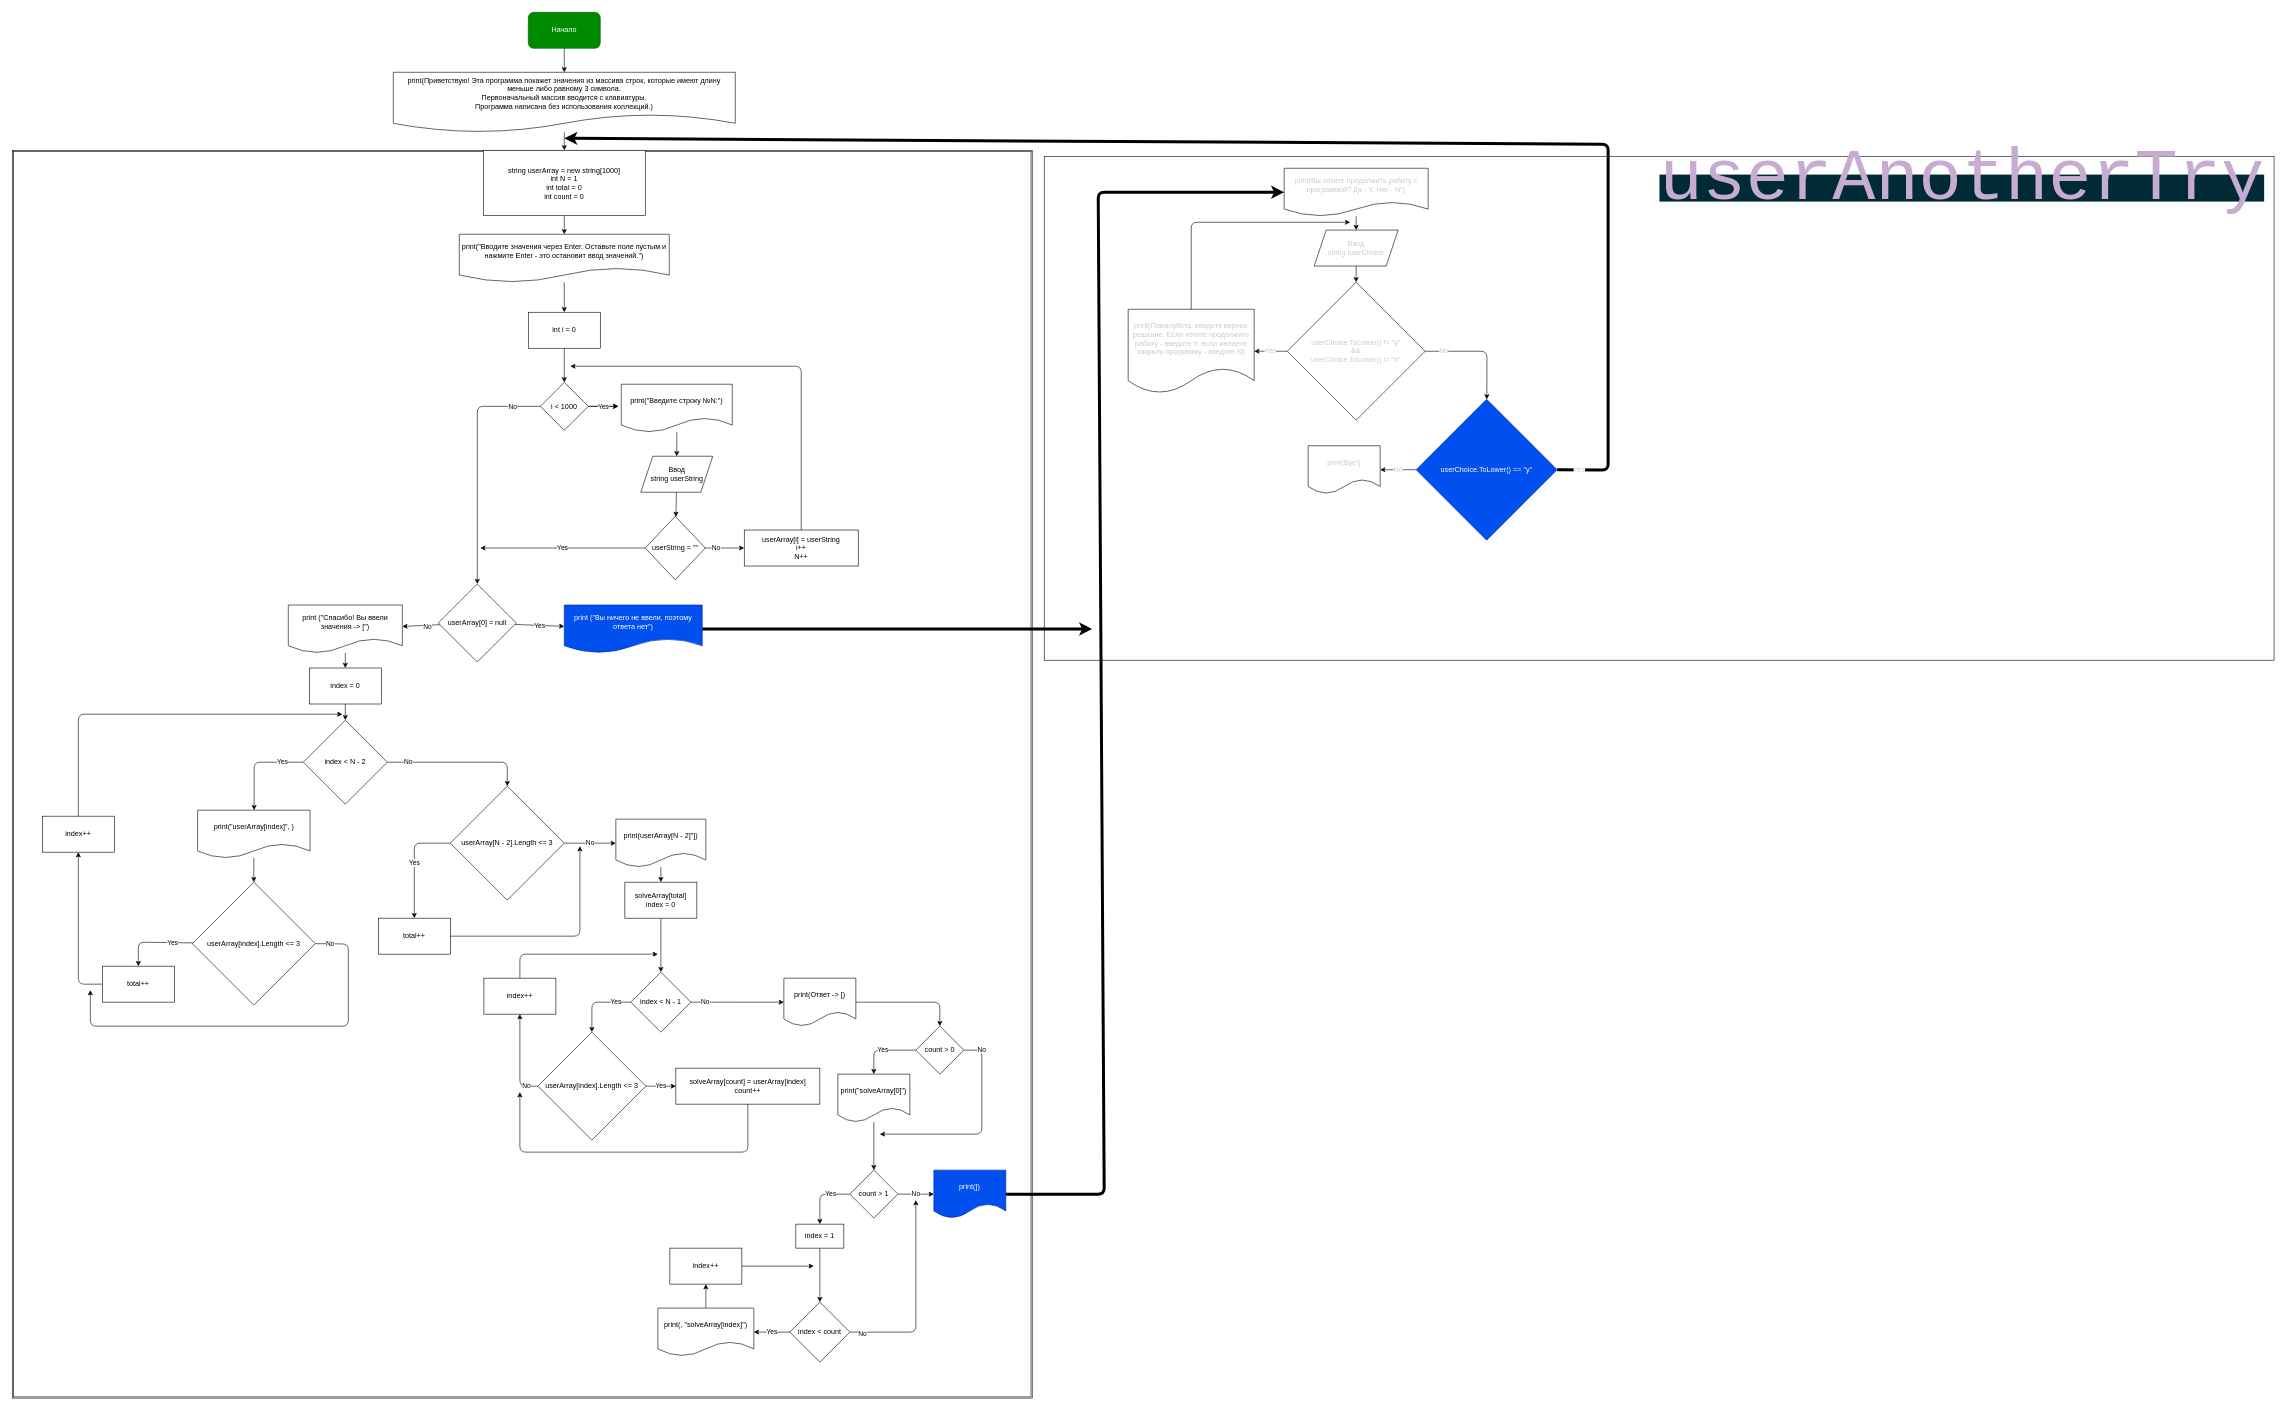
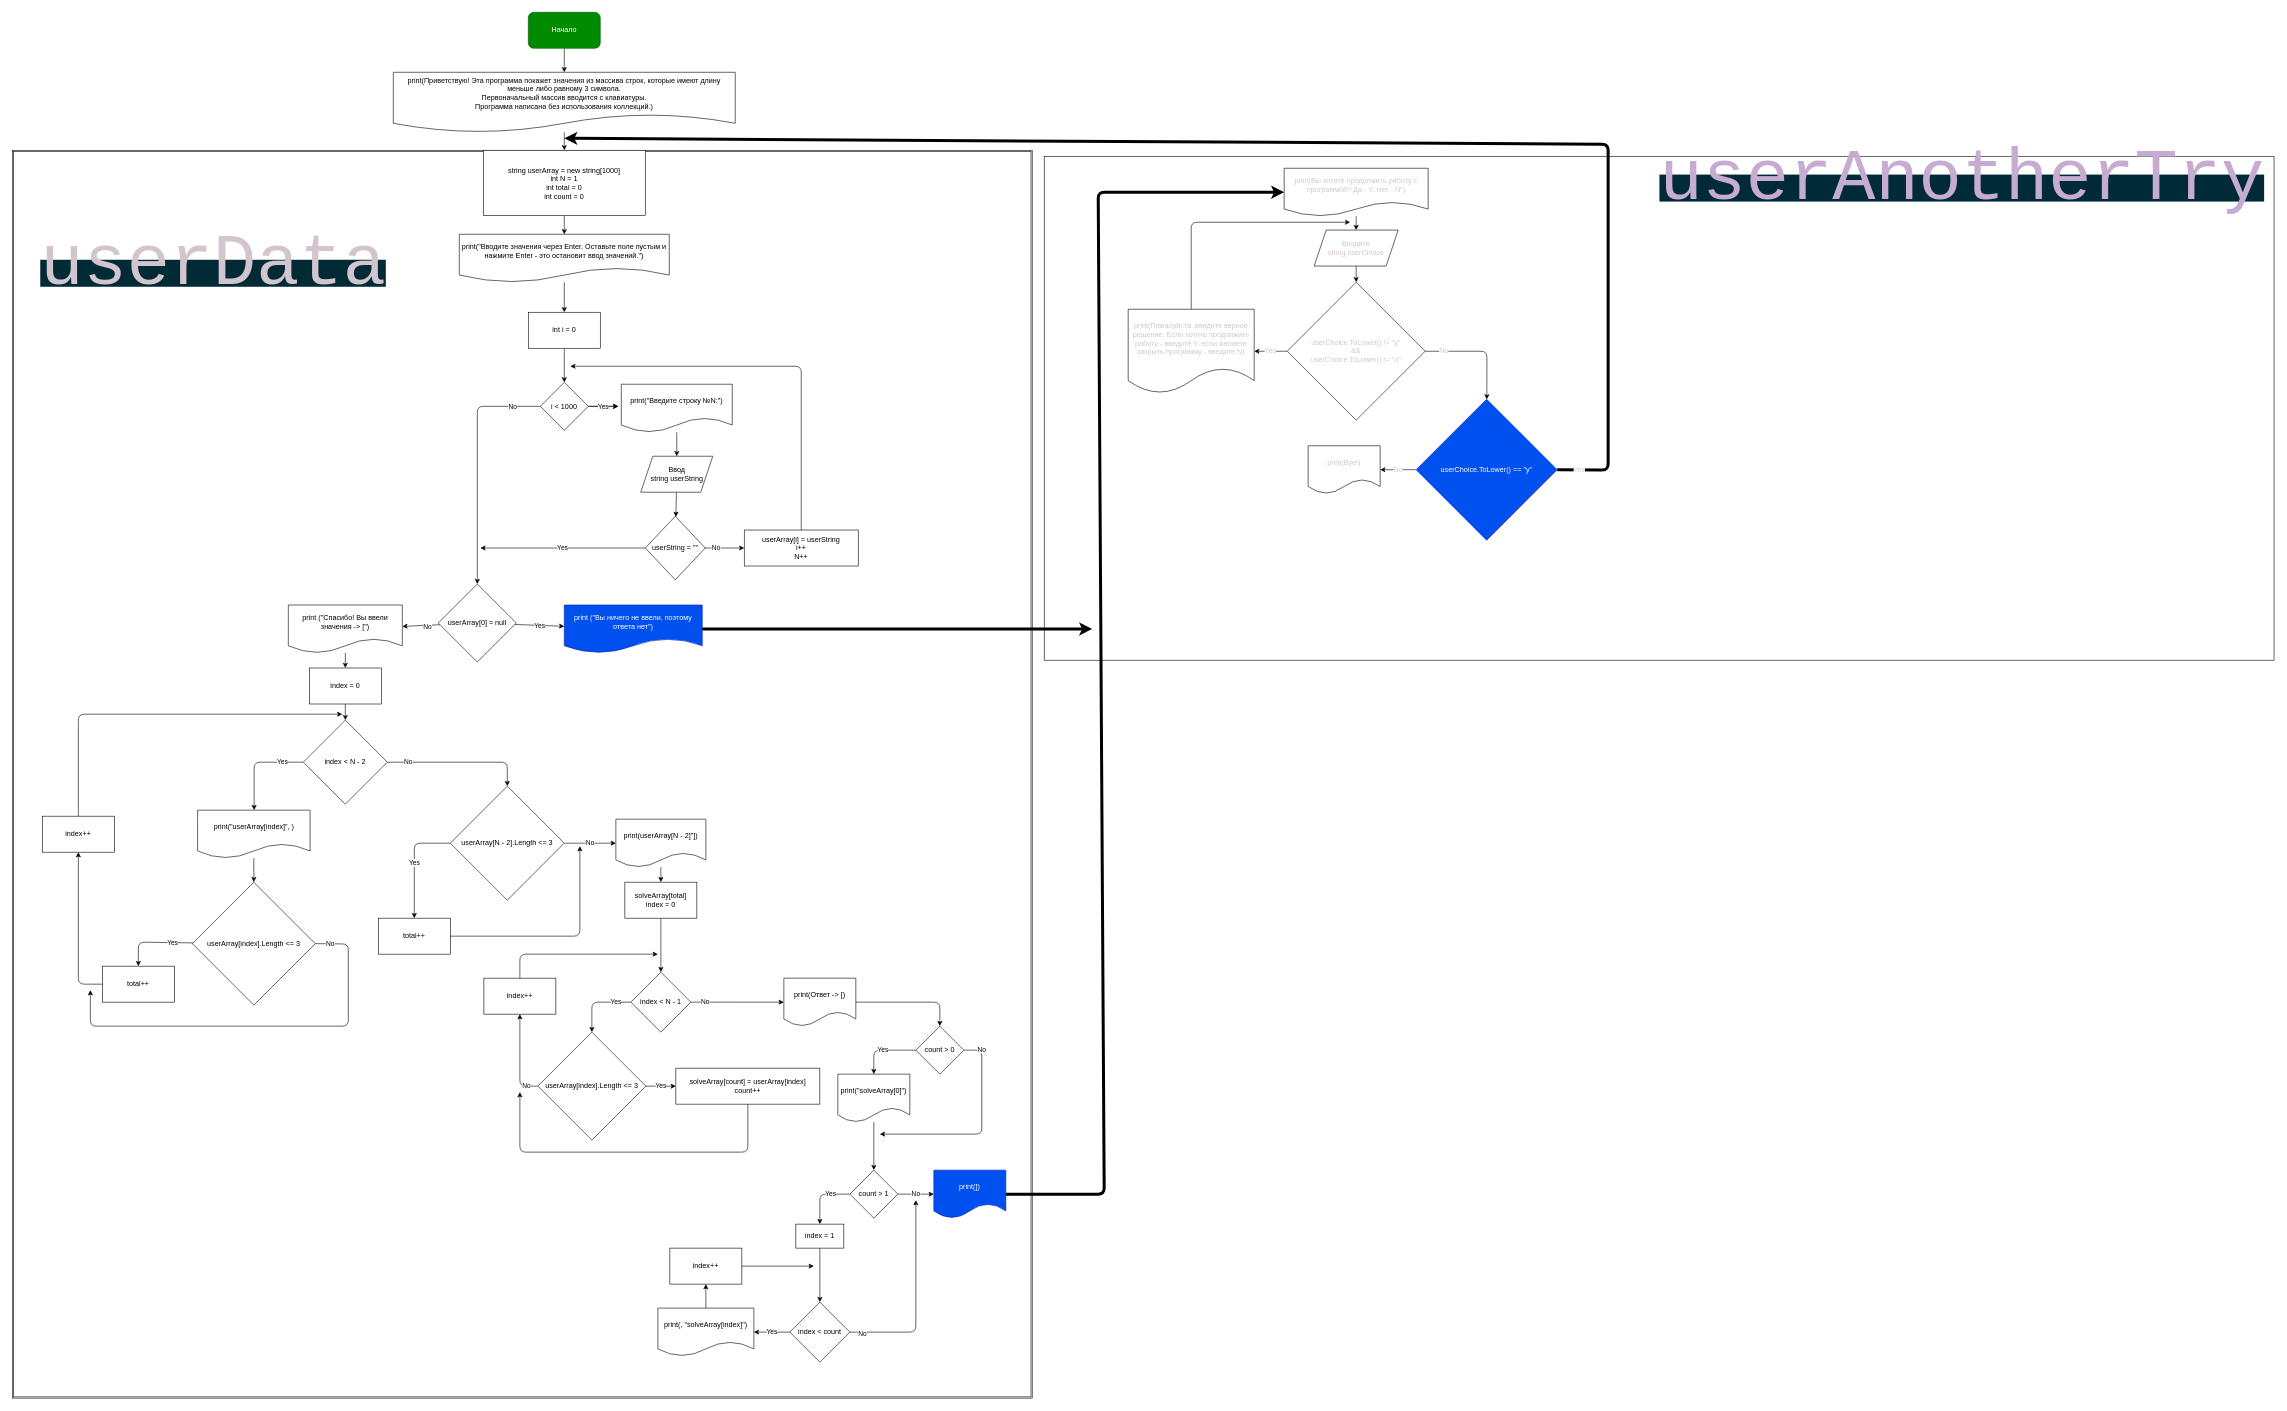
(1356, 248) -> (1356, 248)
none -> (213, 273)
